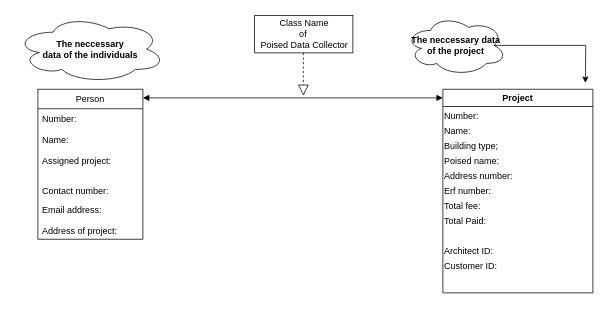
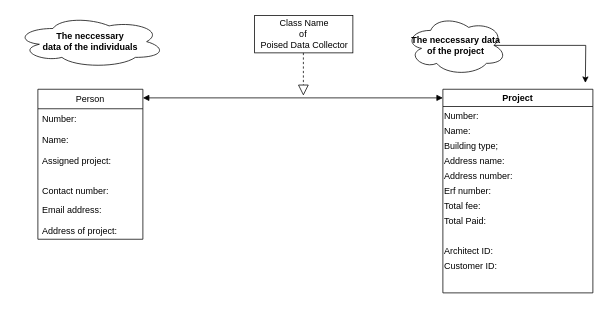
(90, 49) -> (90, 42)
(471, 162) -> (475, 162)
